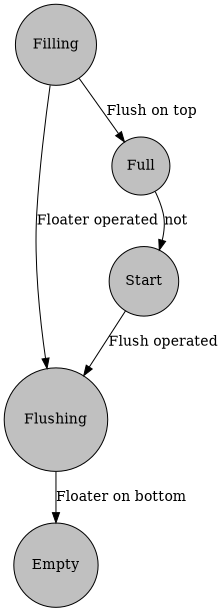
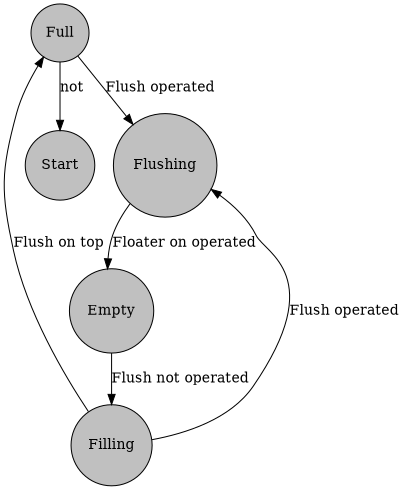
(98, 221) -> (345, 311)
(107, 339) -> (102, 86)
none -> (112, 374)
(122, 497) -> (184, 243)
